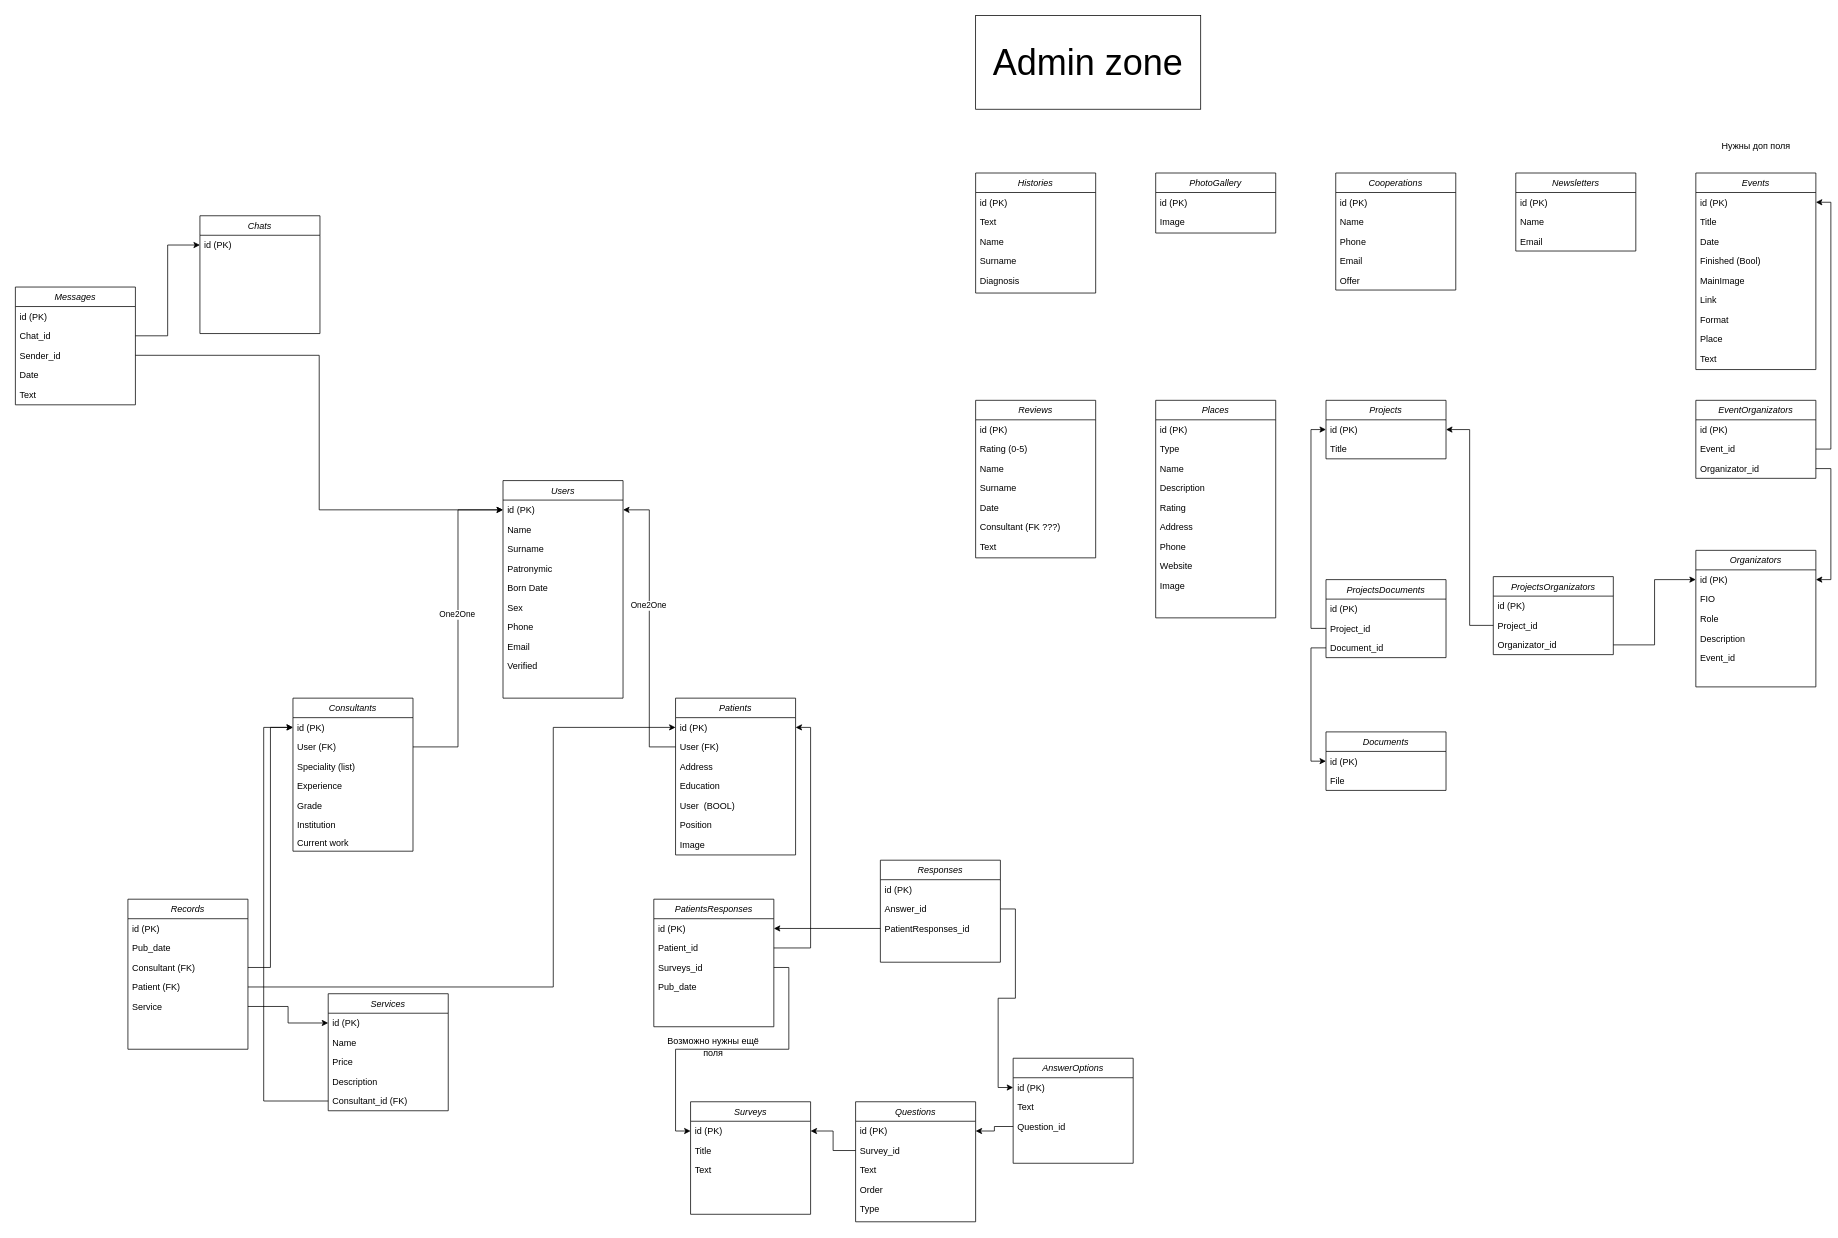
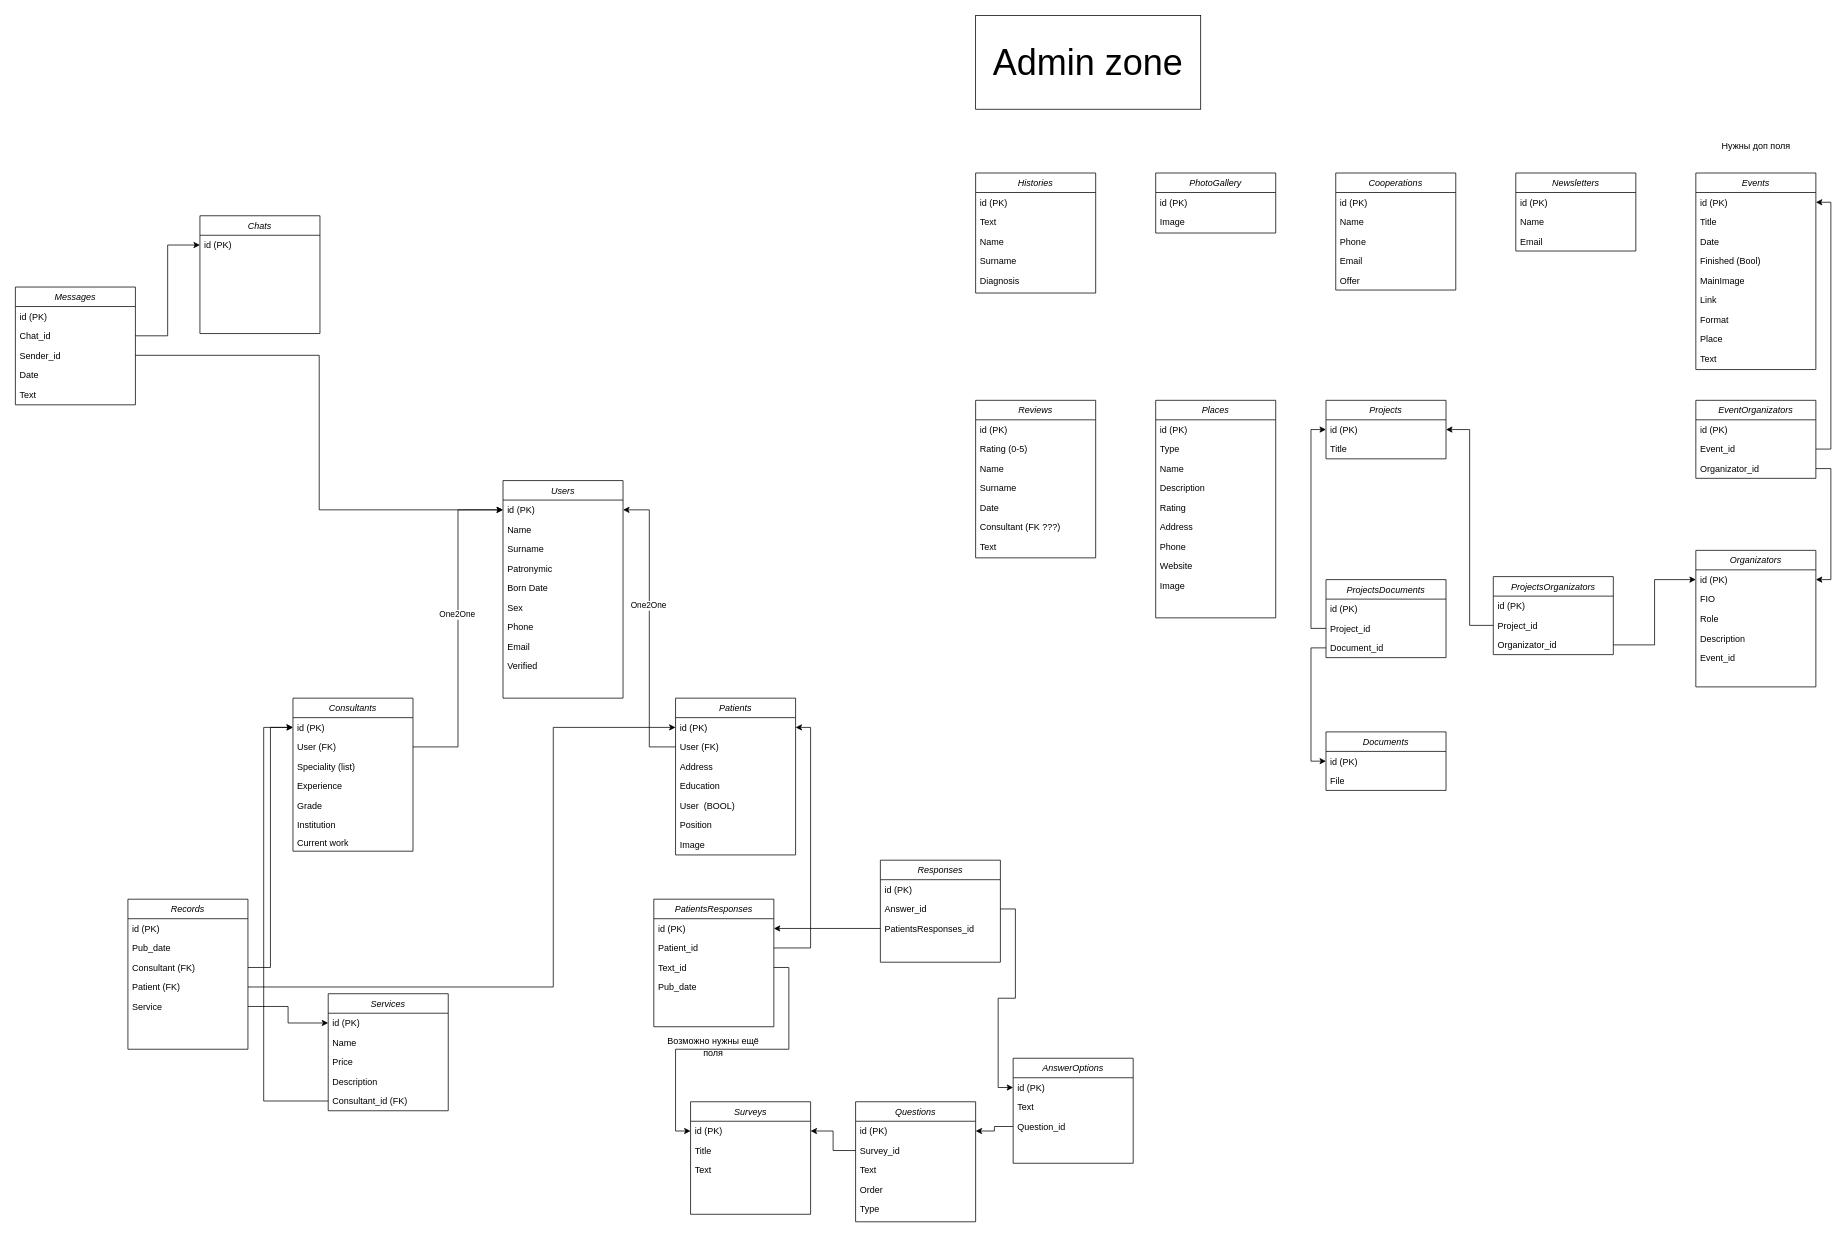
(930, 929) -> (932, 929)
(682, 968) -> (674, 968)
